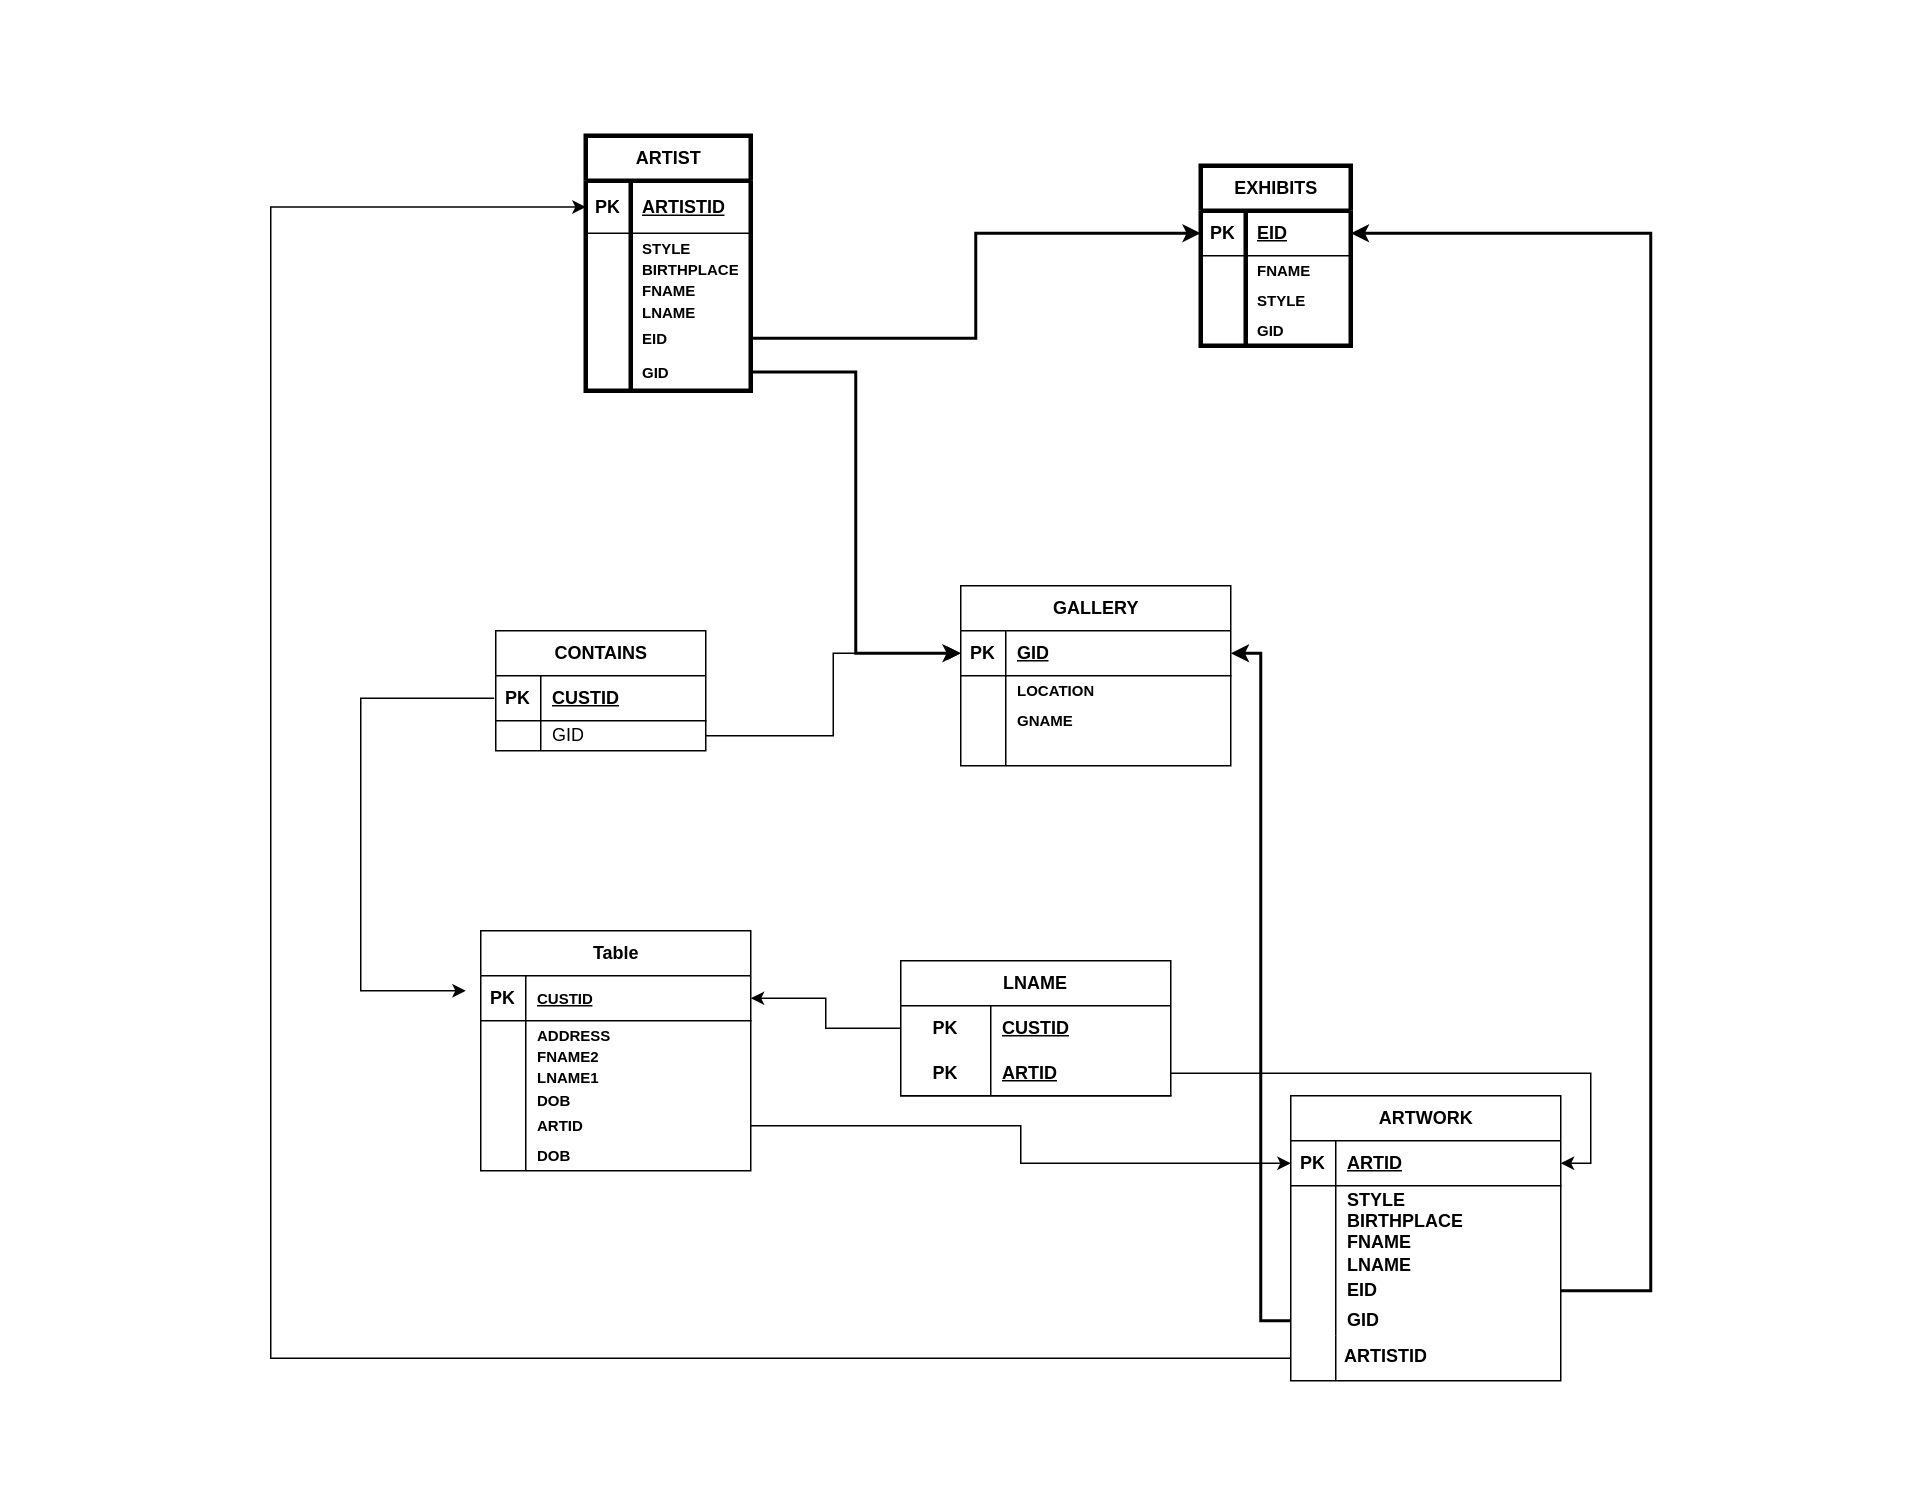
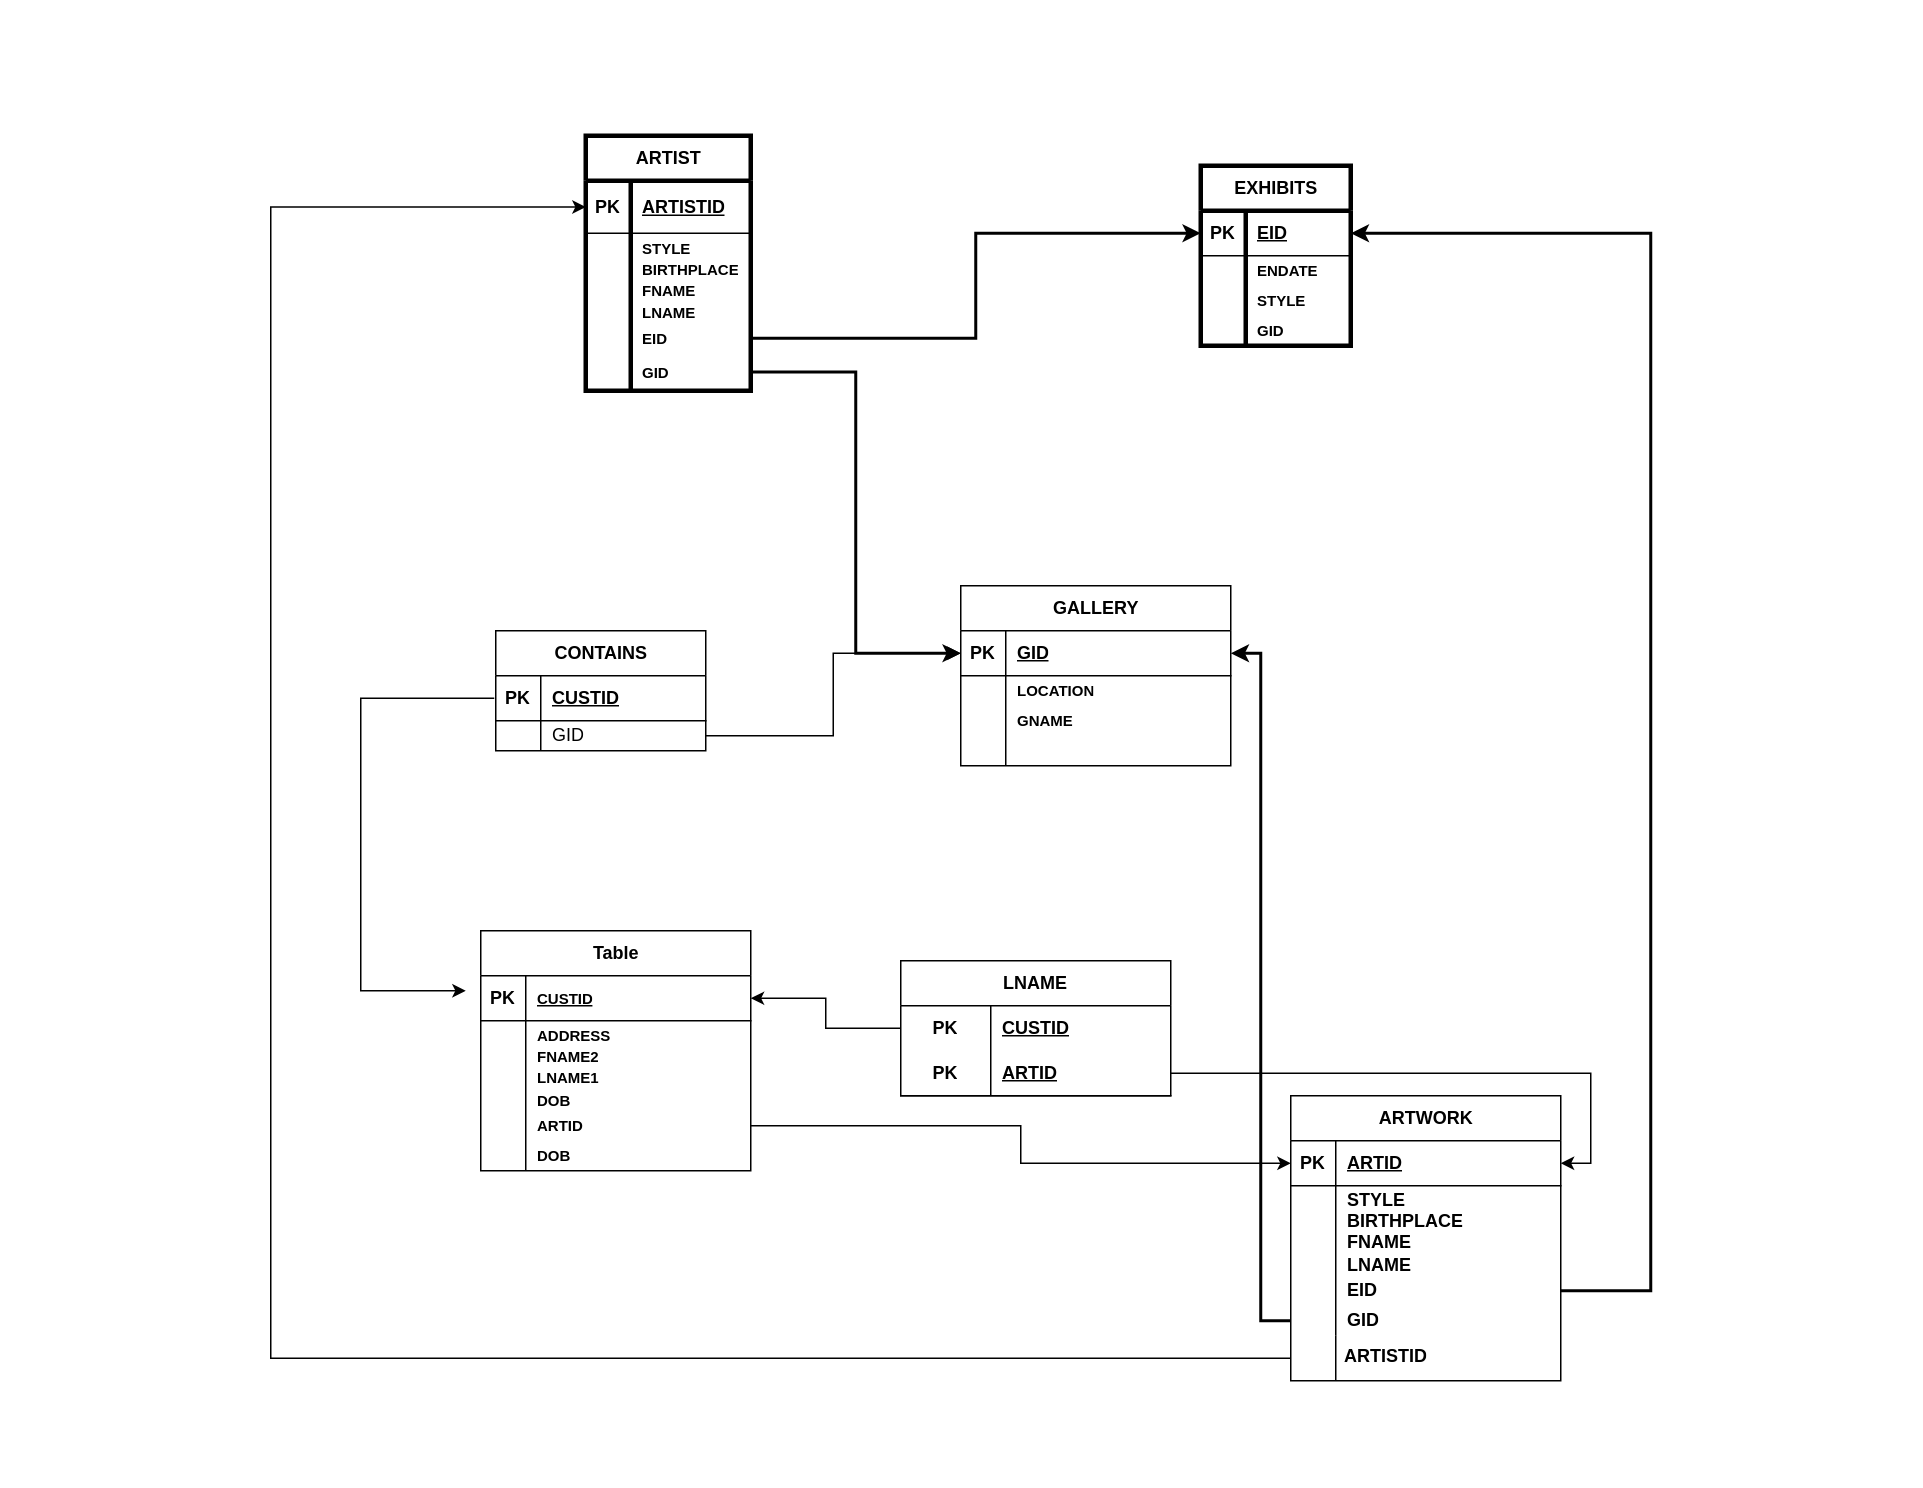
(1283, 271) -> (1288, 271)
